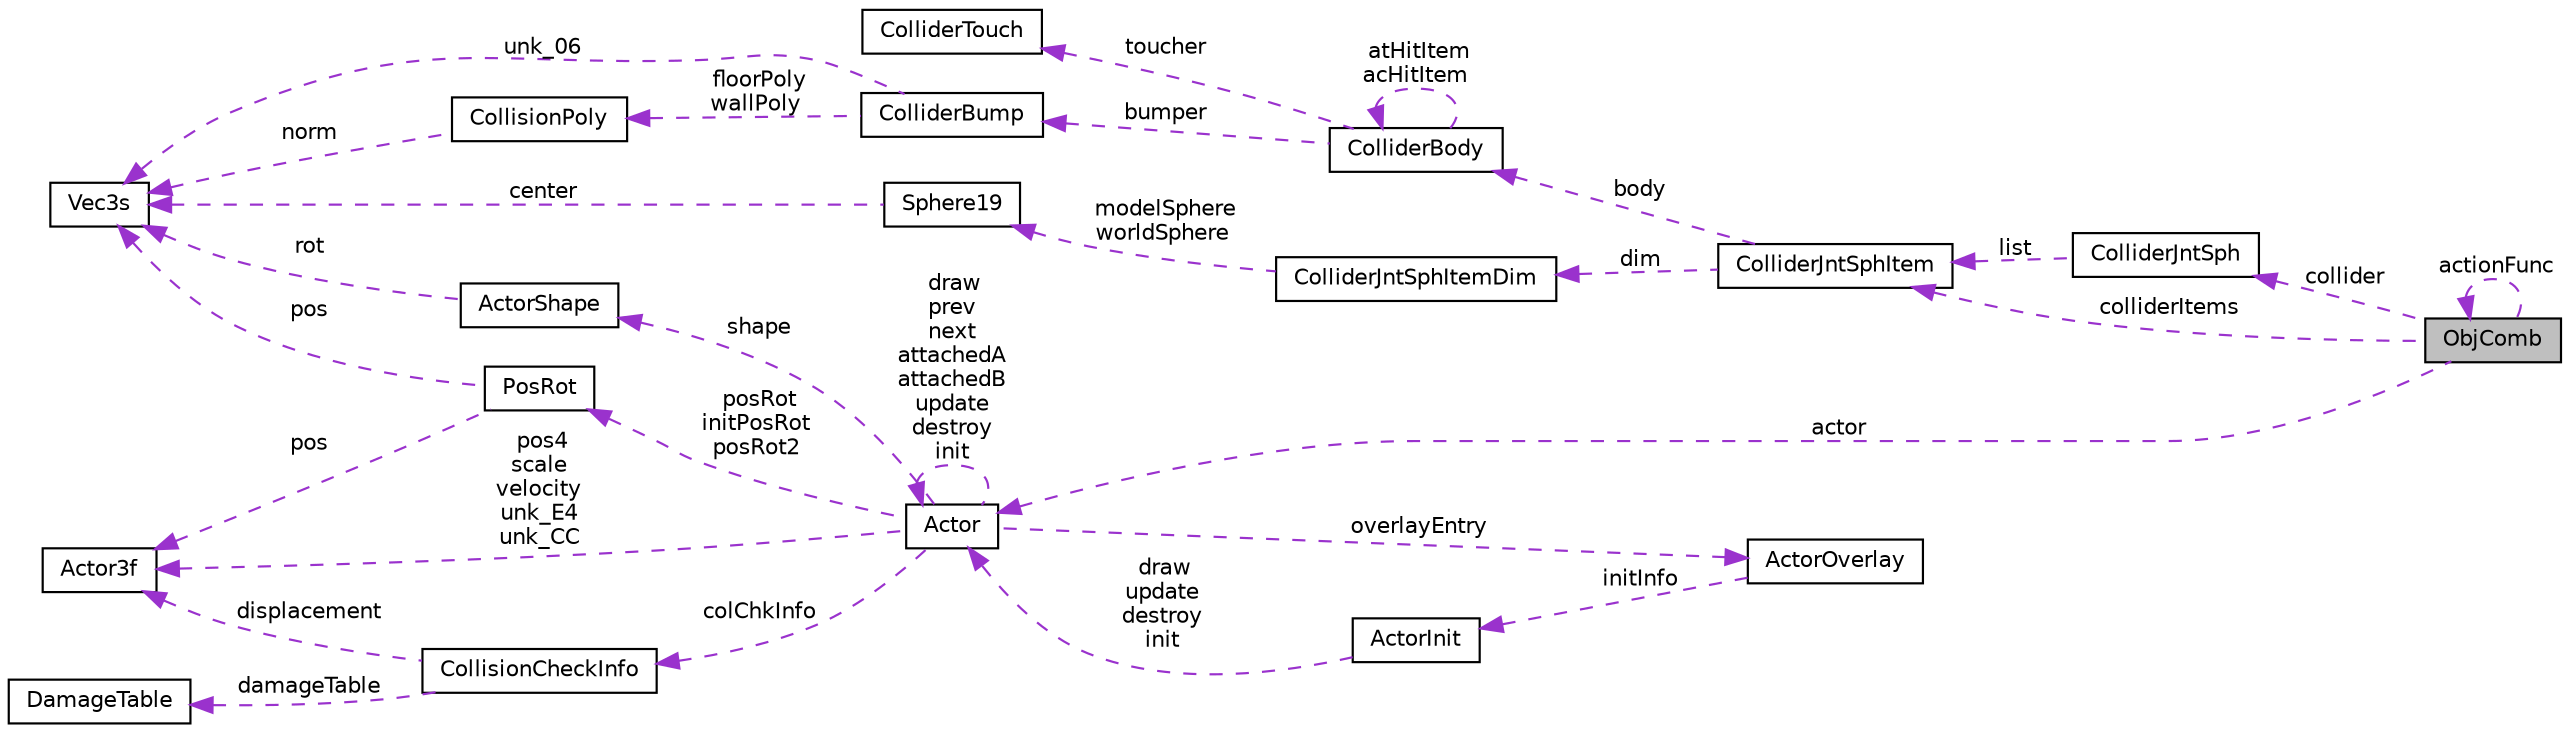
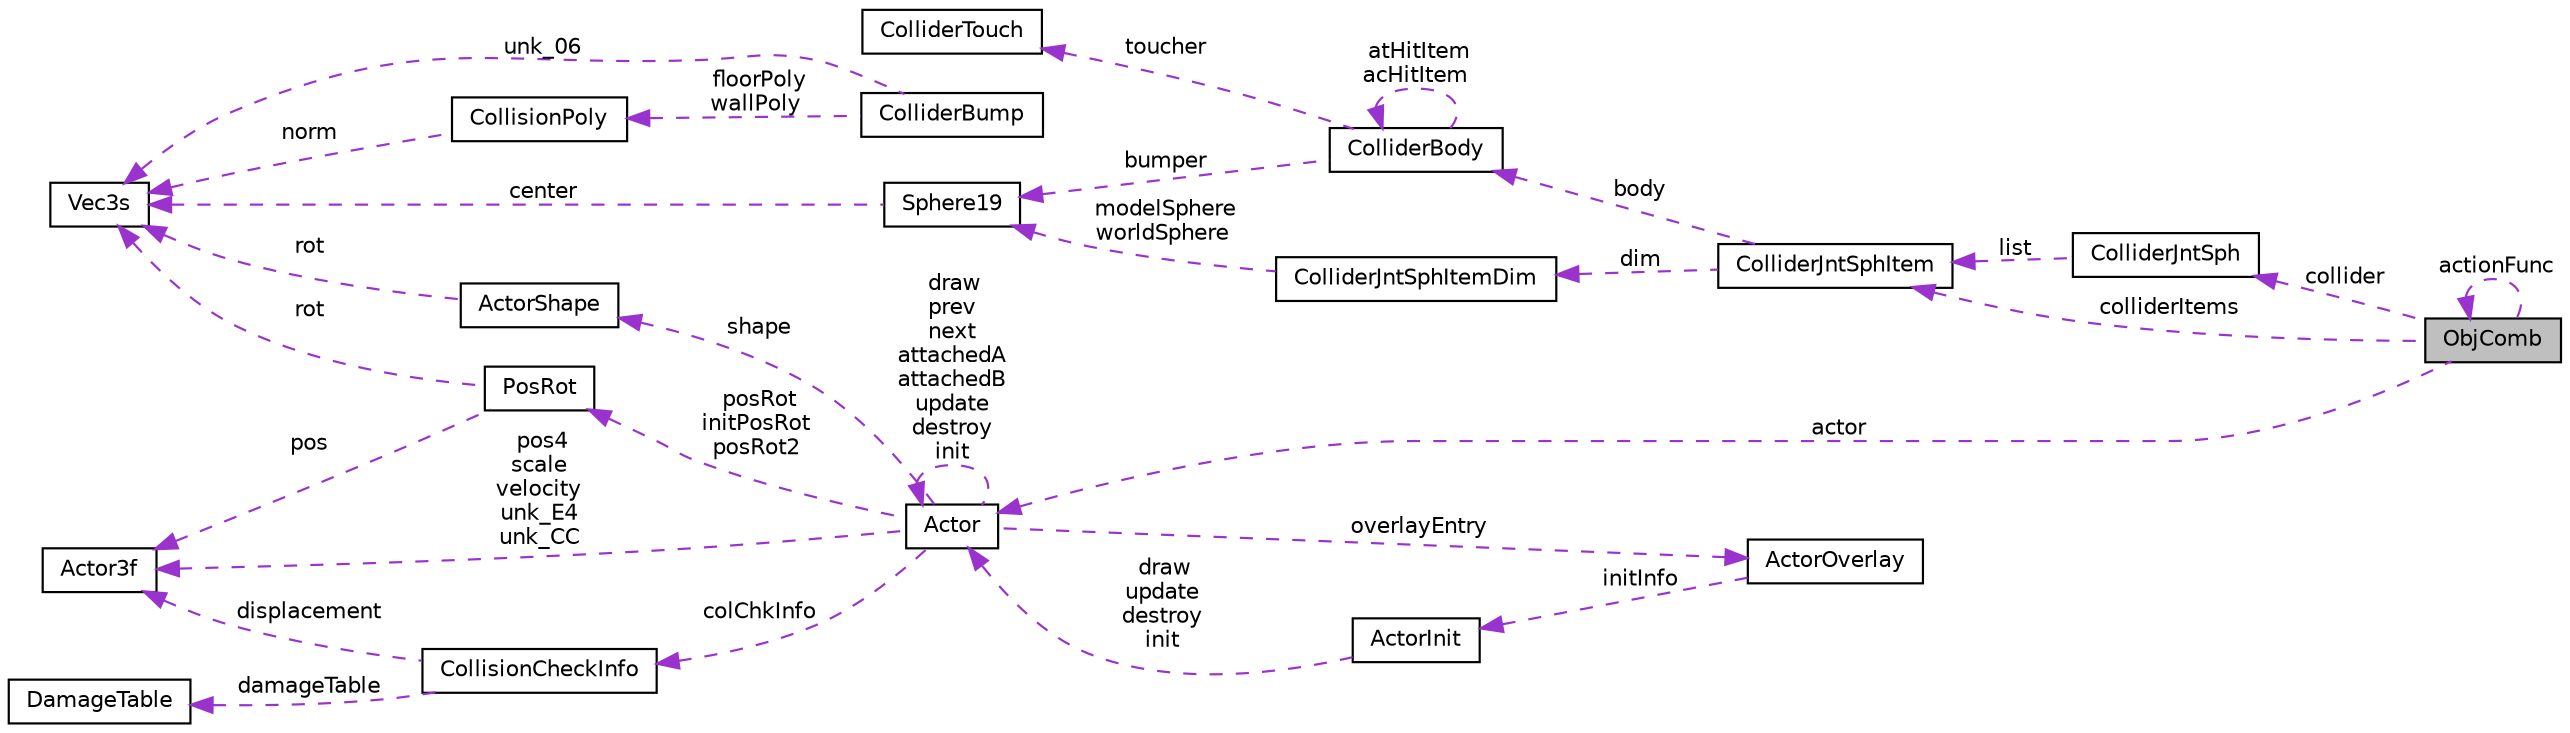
(1198, 133) -> (1186, 177)
(306, 311) -> (306, 311)
